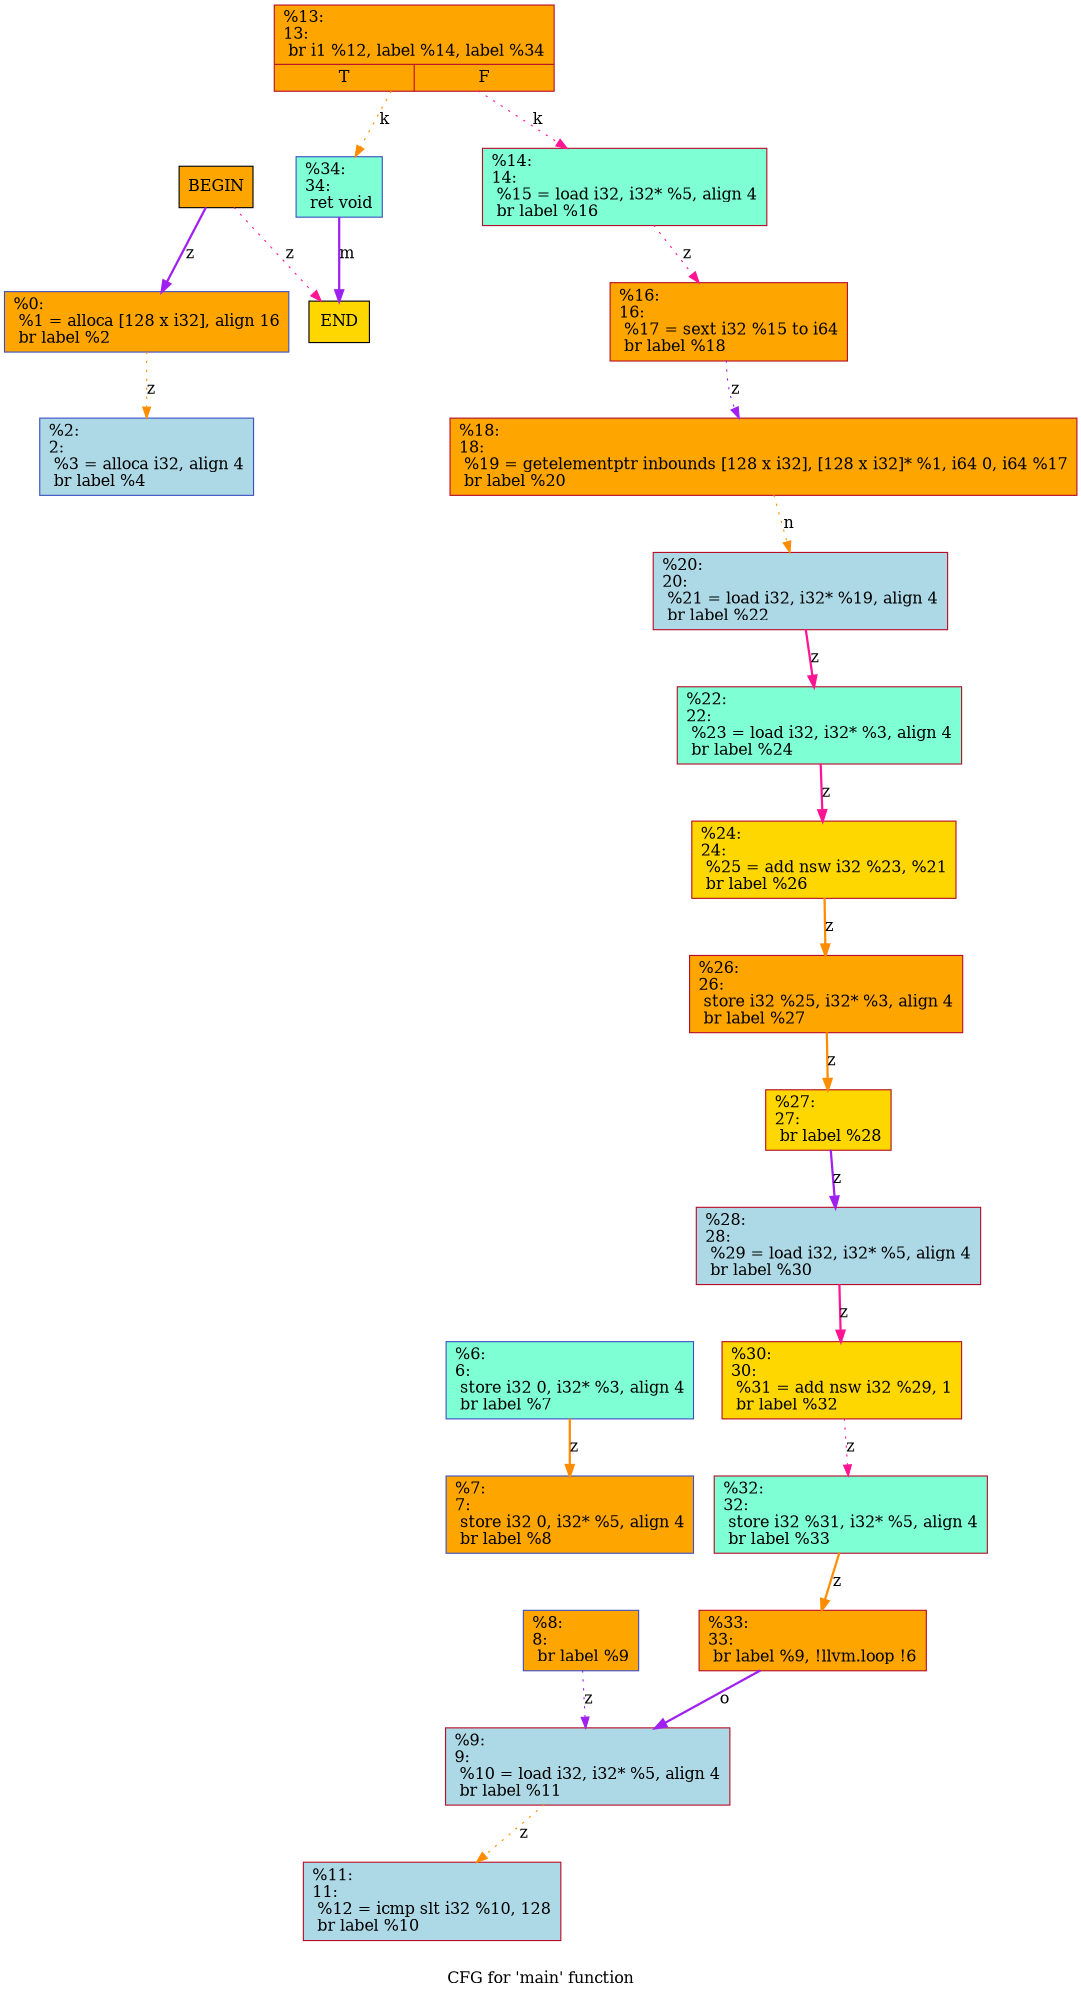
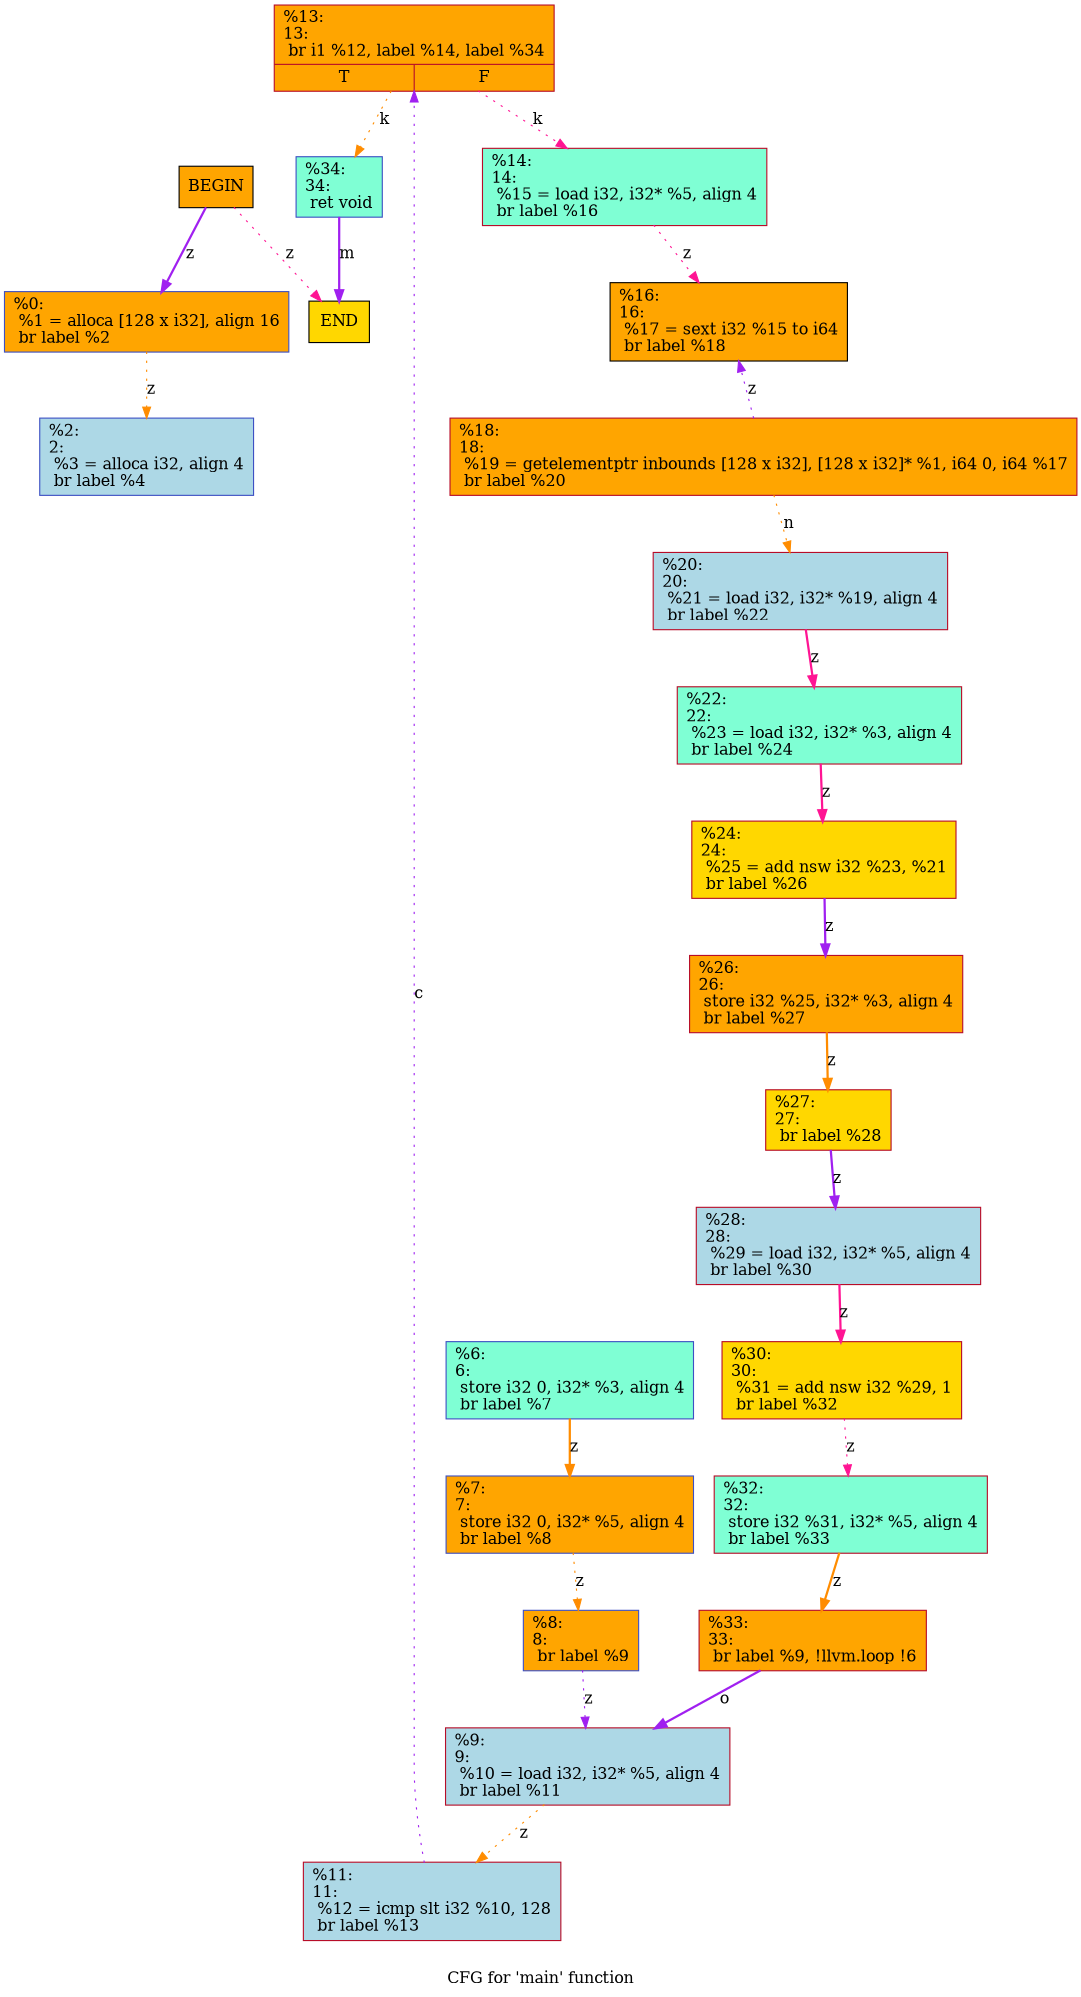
(729, 322) -> (729, 322)
(728, 385) -> (748, 395)
(825, 921) -> (825, 921)
none -> (414, 983)
none -> (575, 1576)
(366, 1926) -> (366, 1926)
